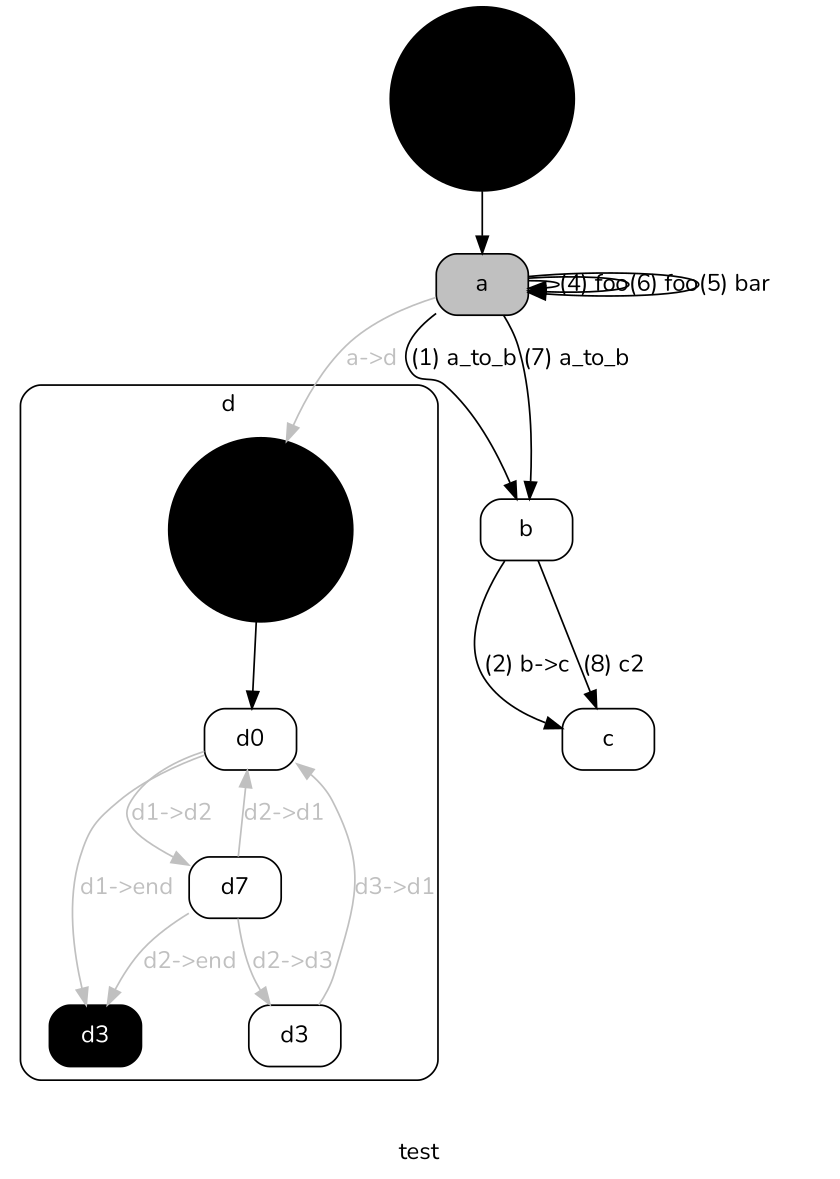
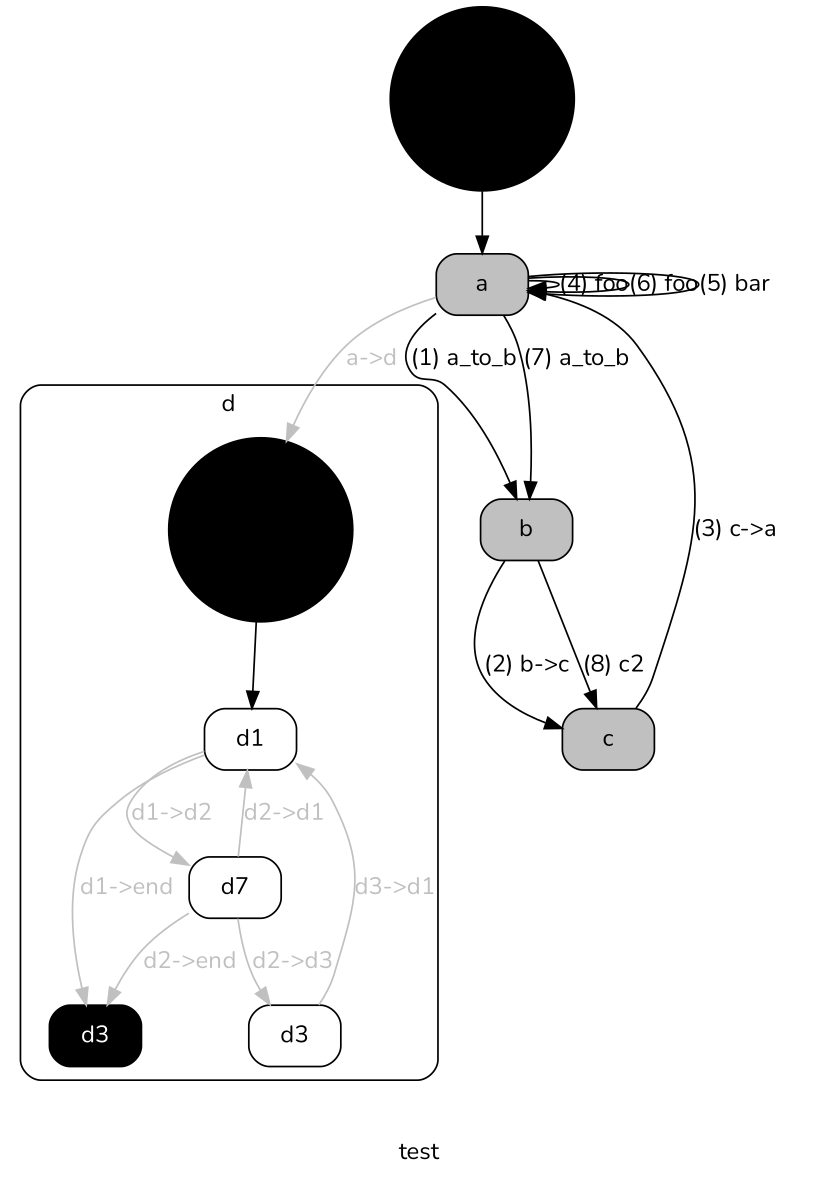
none -> (693, 472)
(527, 530) -> (527, 530)
(251, 739) -> (251, 739)
(608, 739) -> (608, 739)
